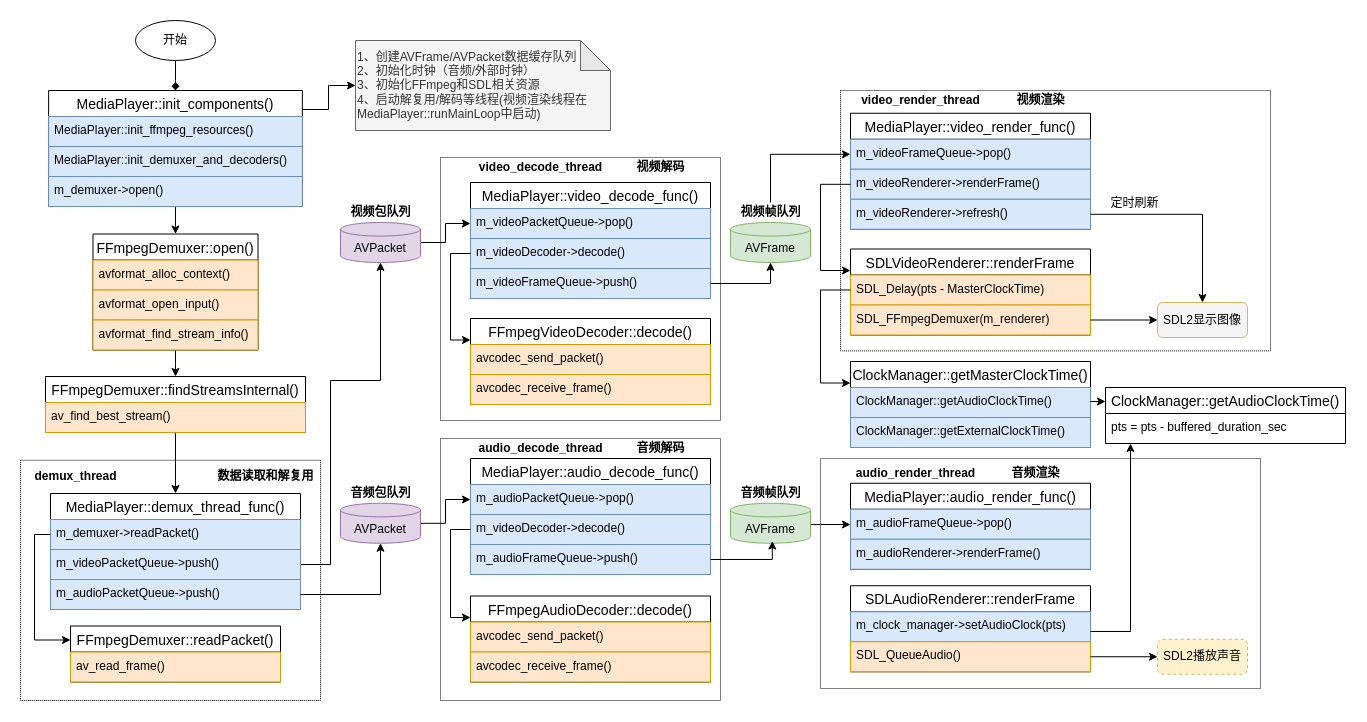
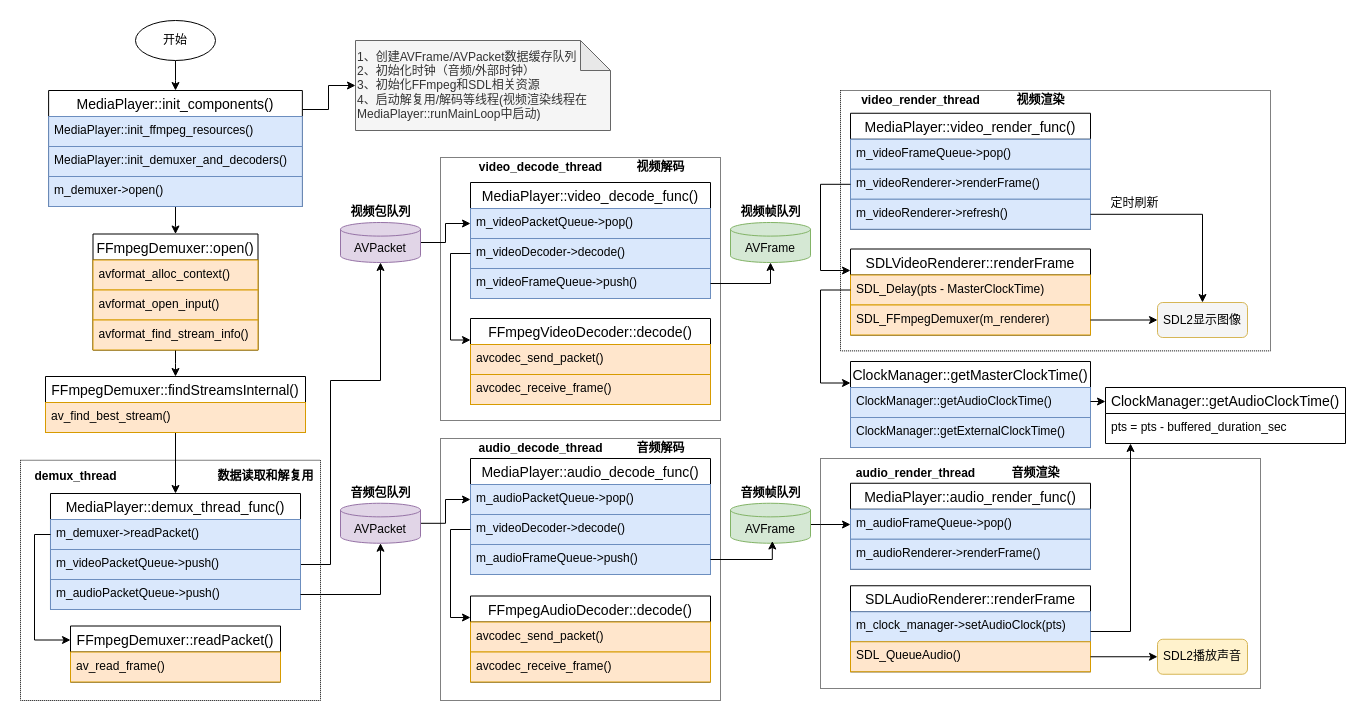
(176, 82) -> (176, 82)
(783, 154) -> none
(1203, 657) -> (1203, 657)
